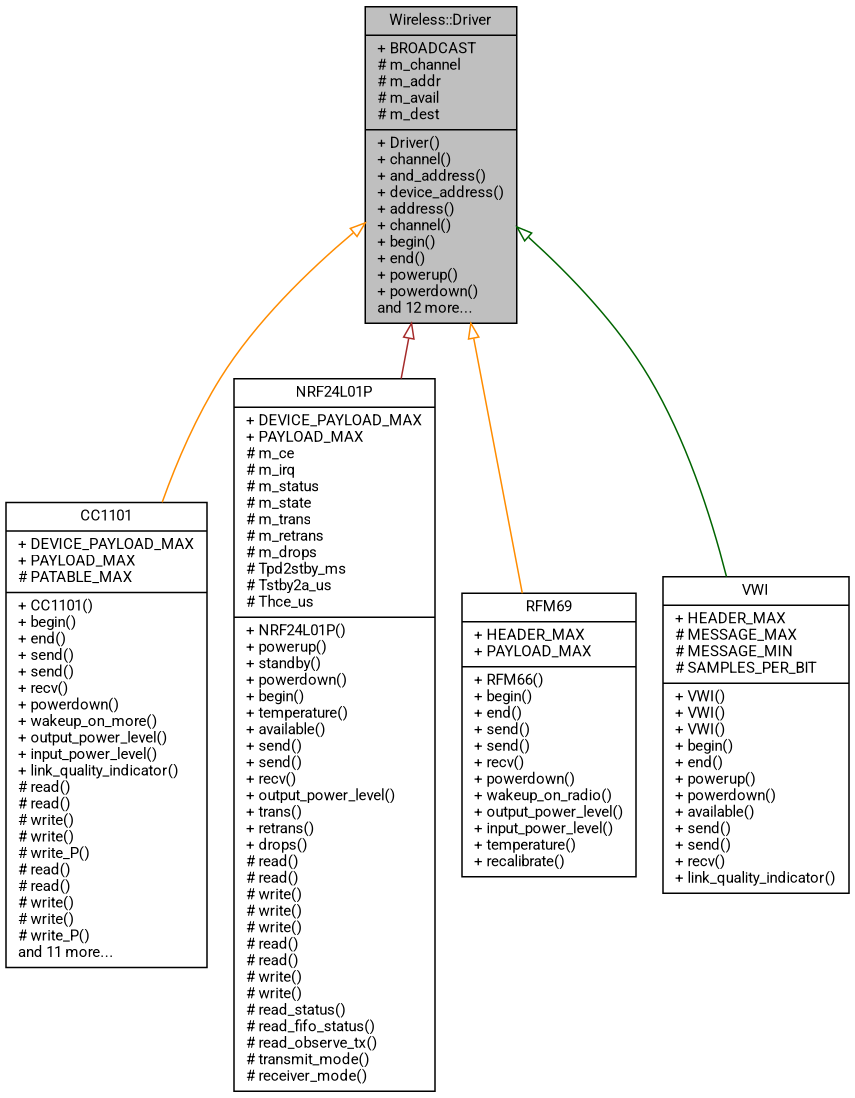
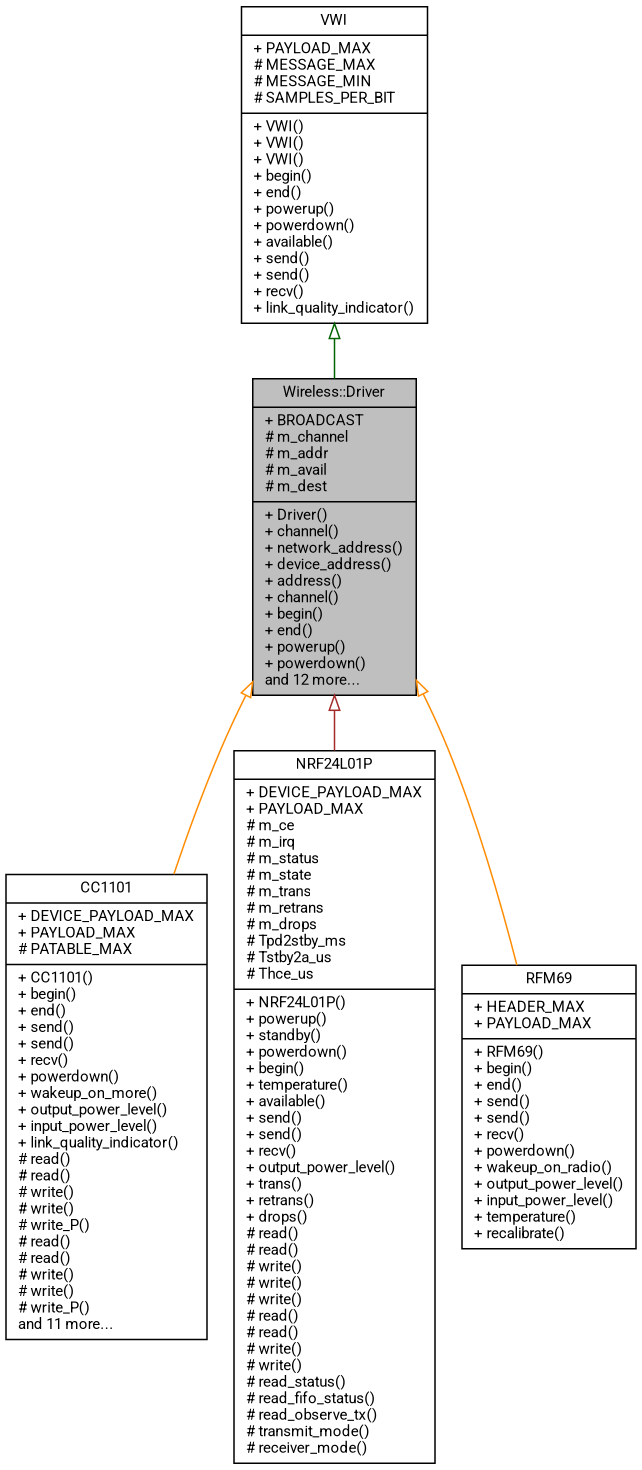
(432, 176) -> (334, 548)
(656, 390) -> (334, 359)
(730, 619) -> (313, 49)
(509, 680) -> (509, 1052)
